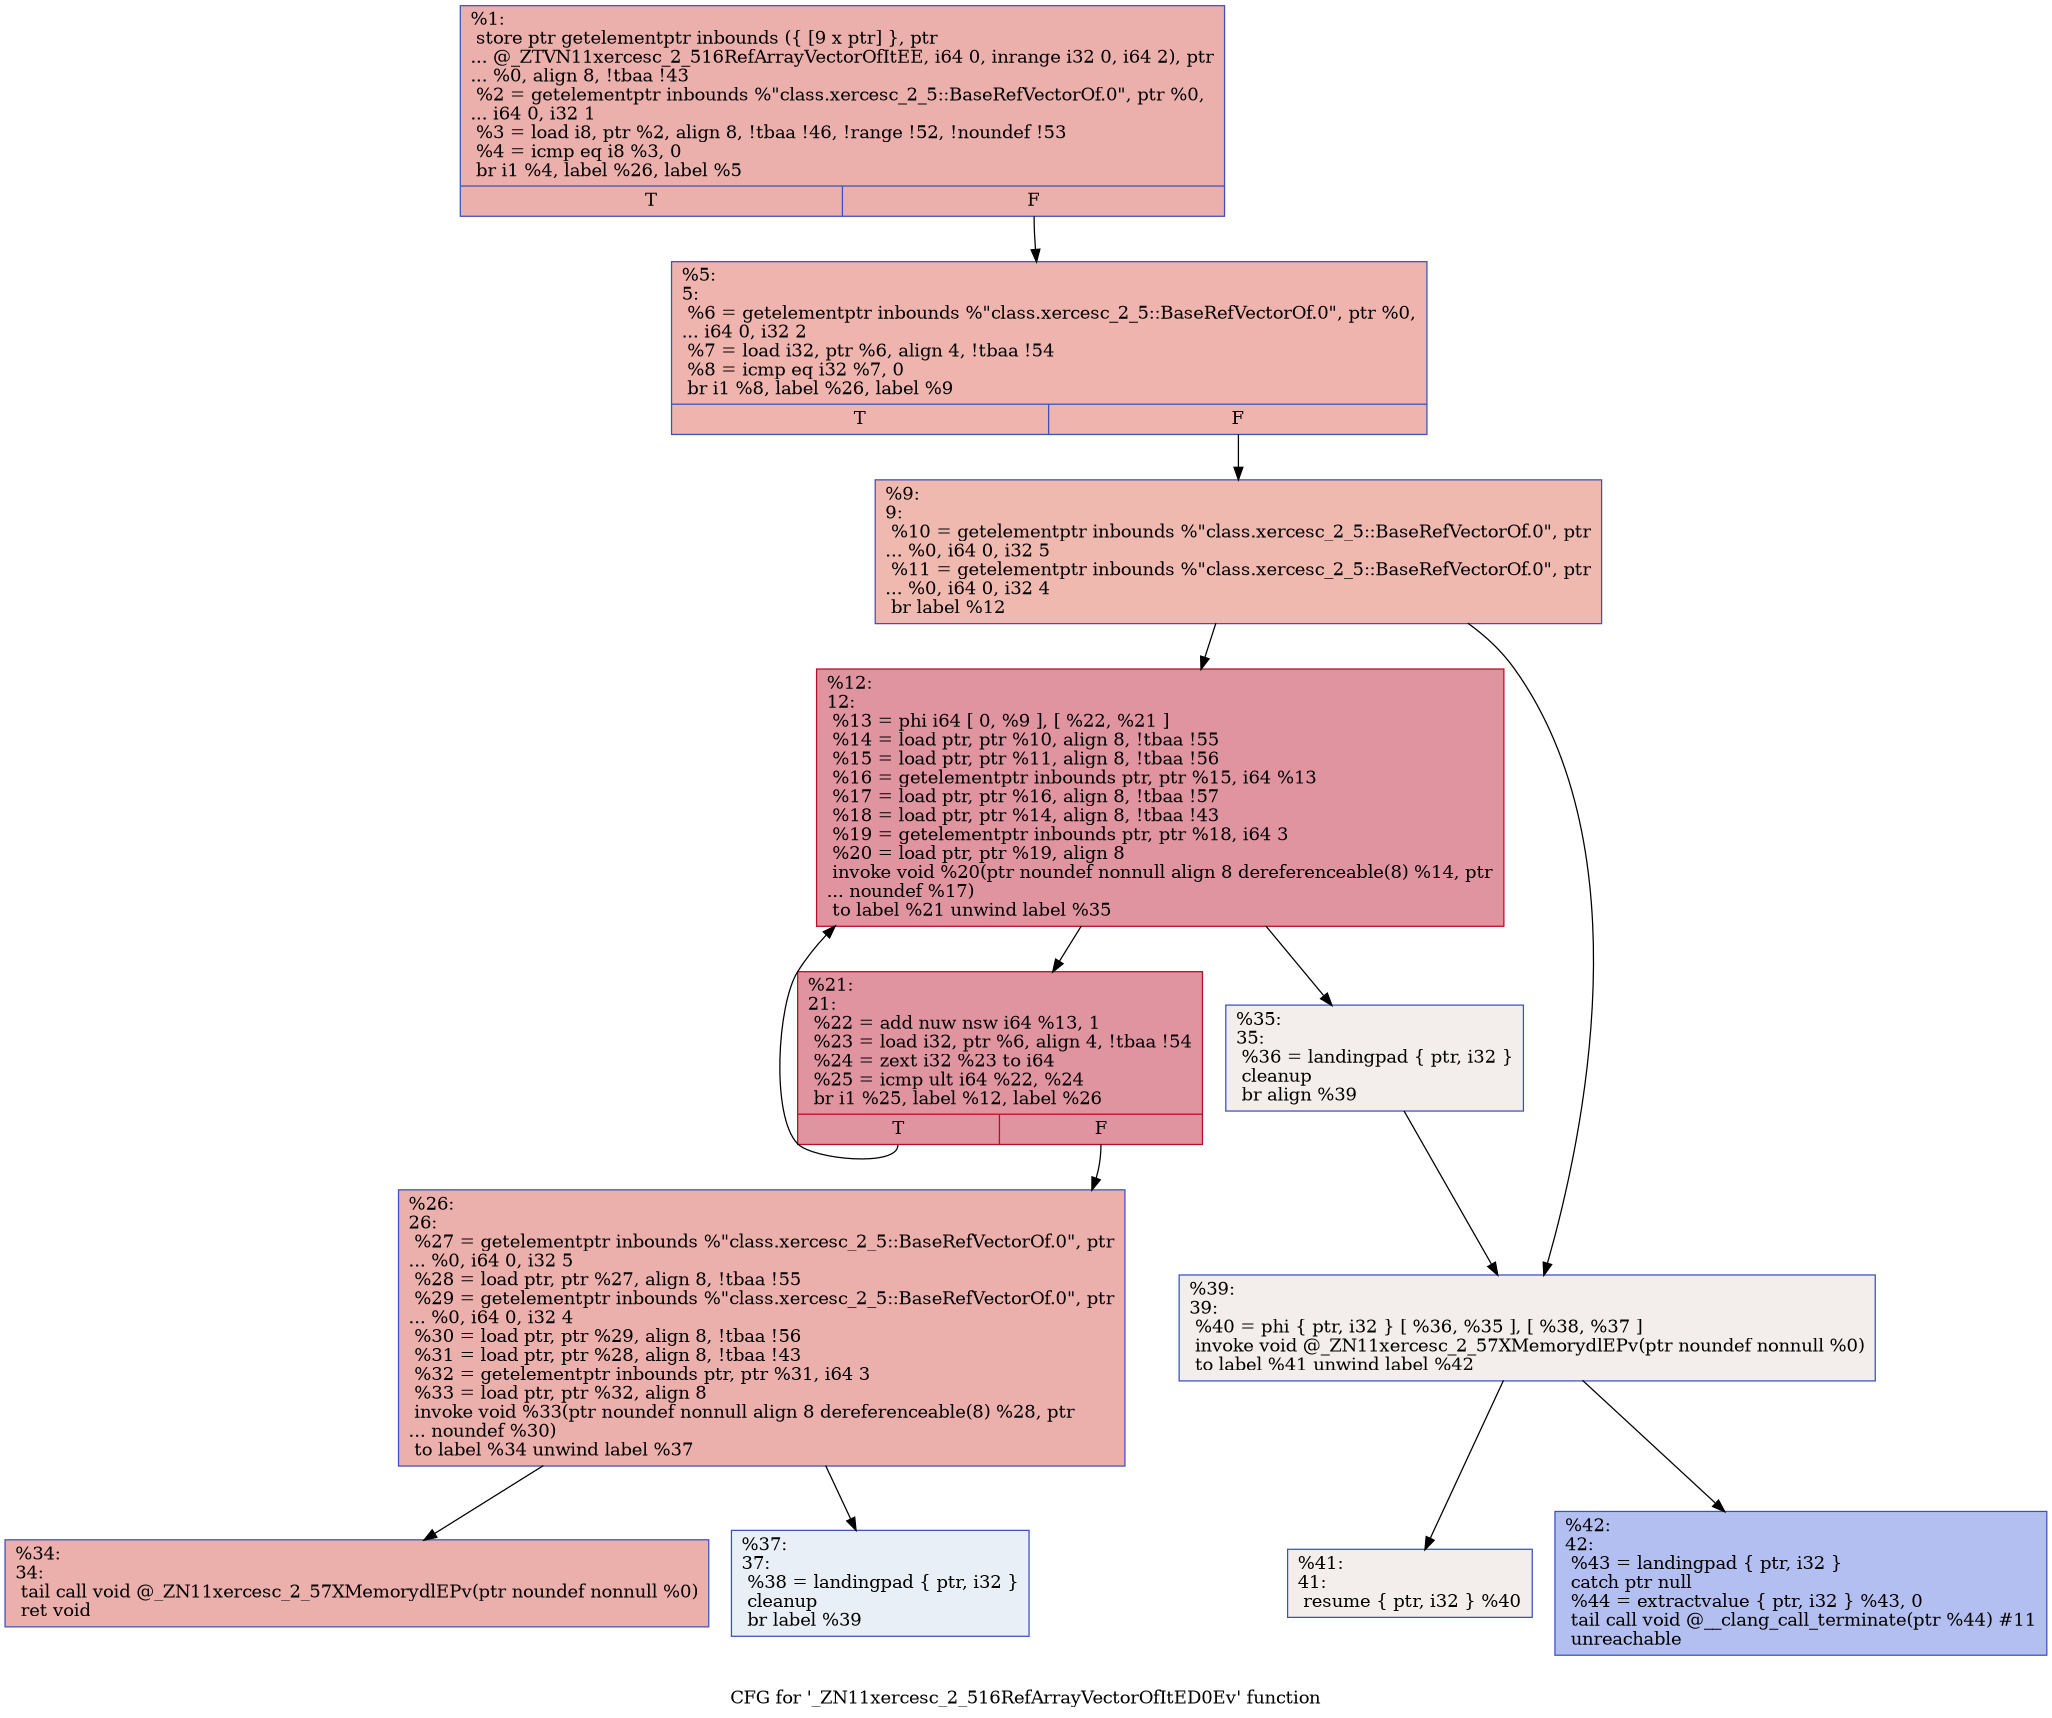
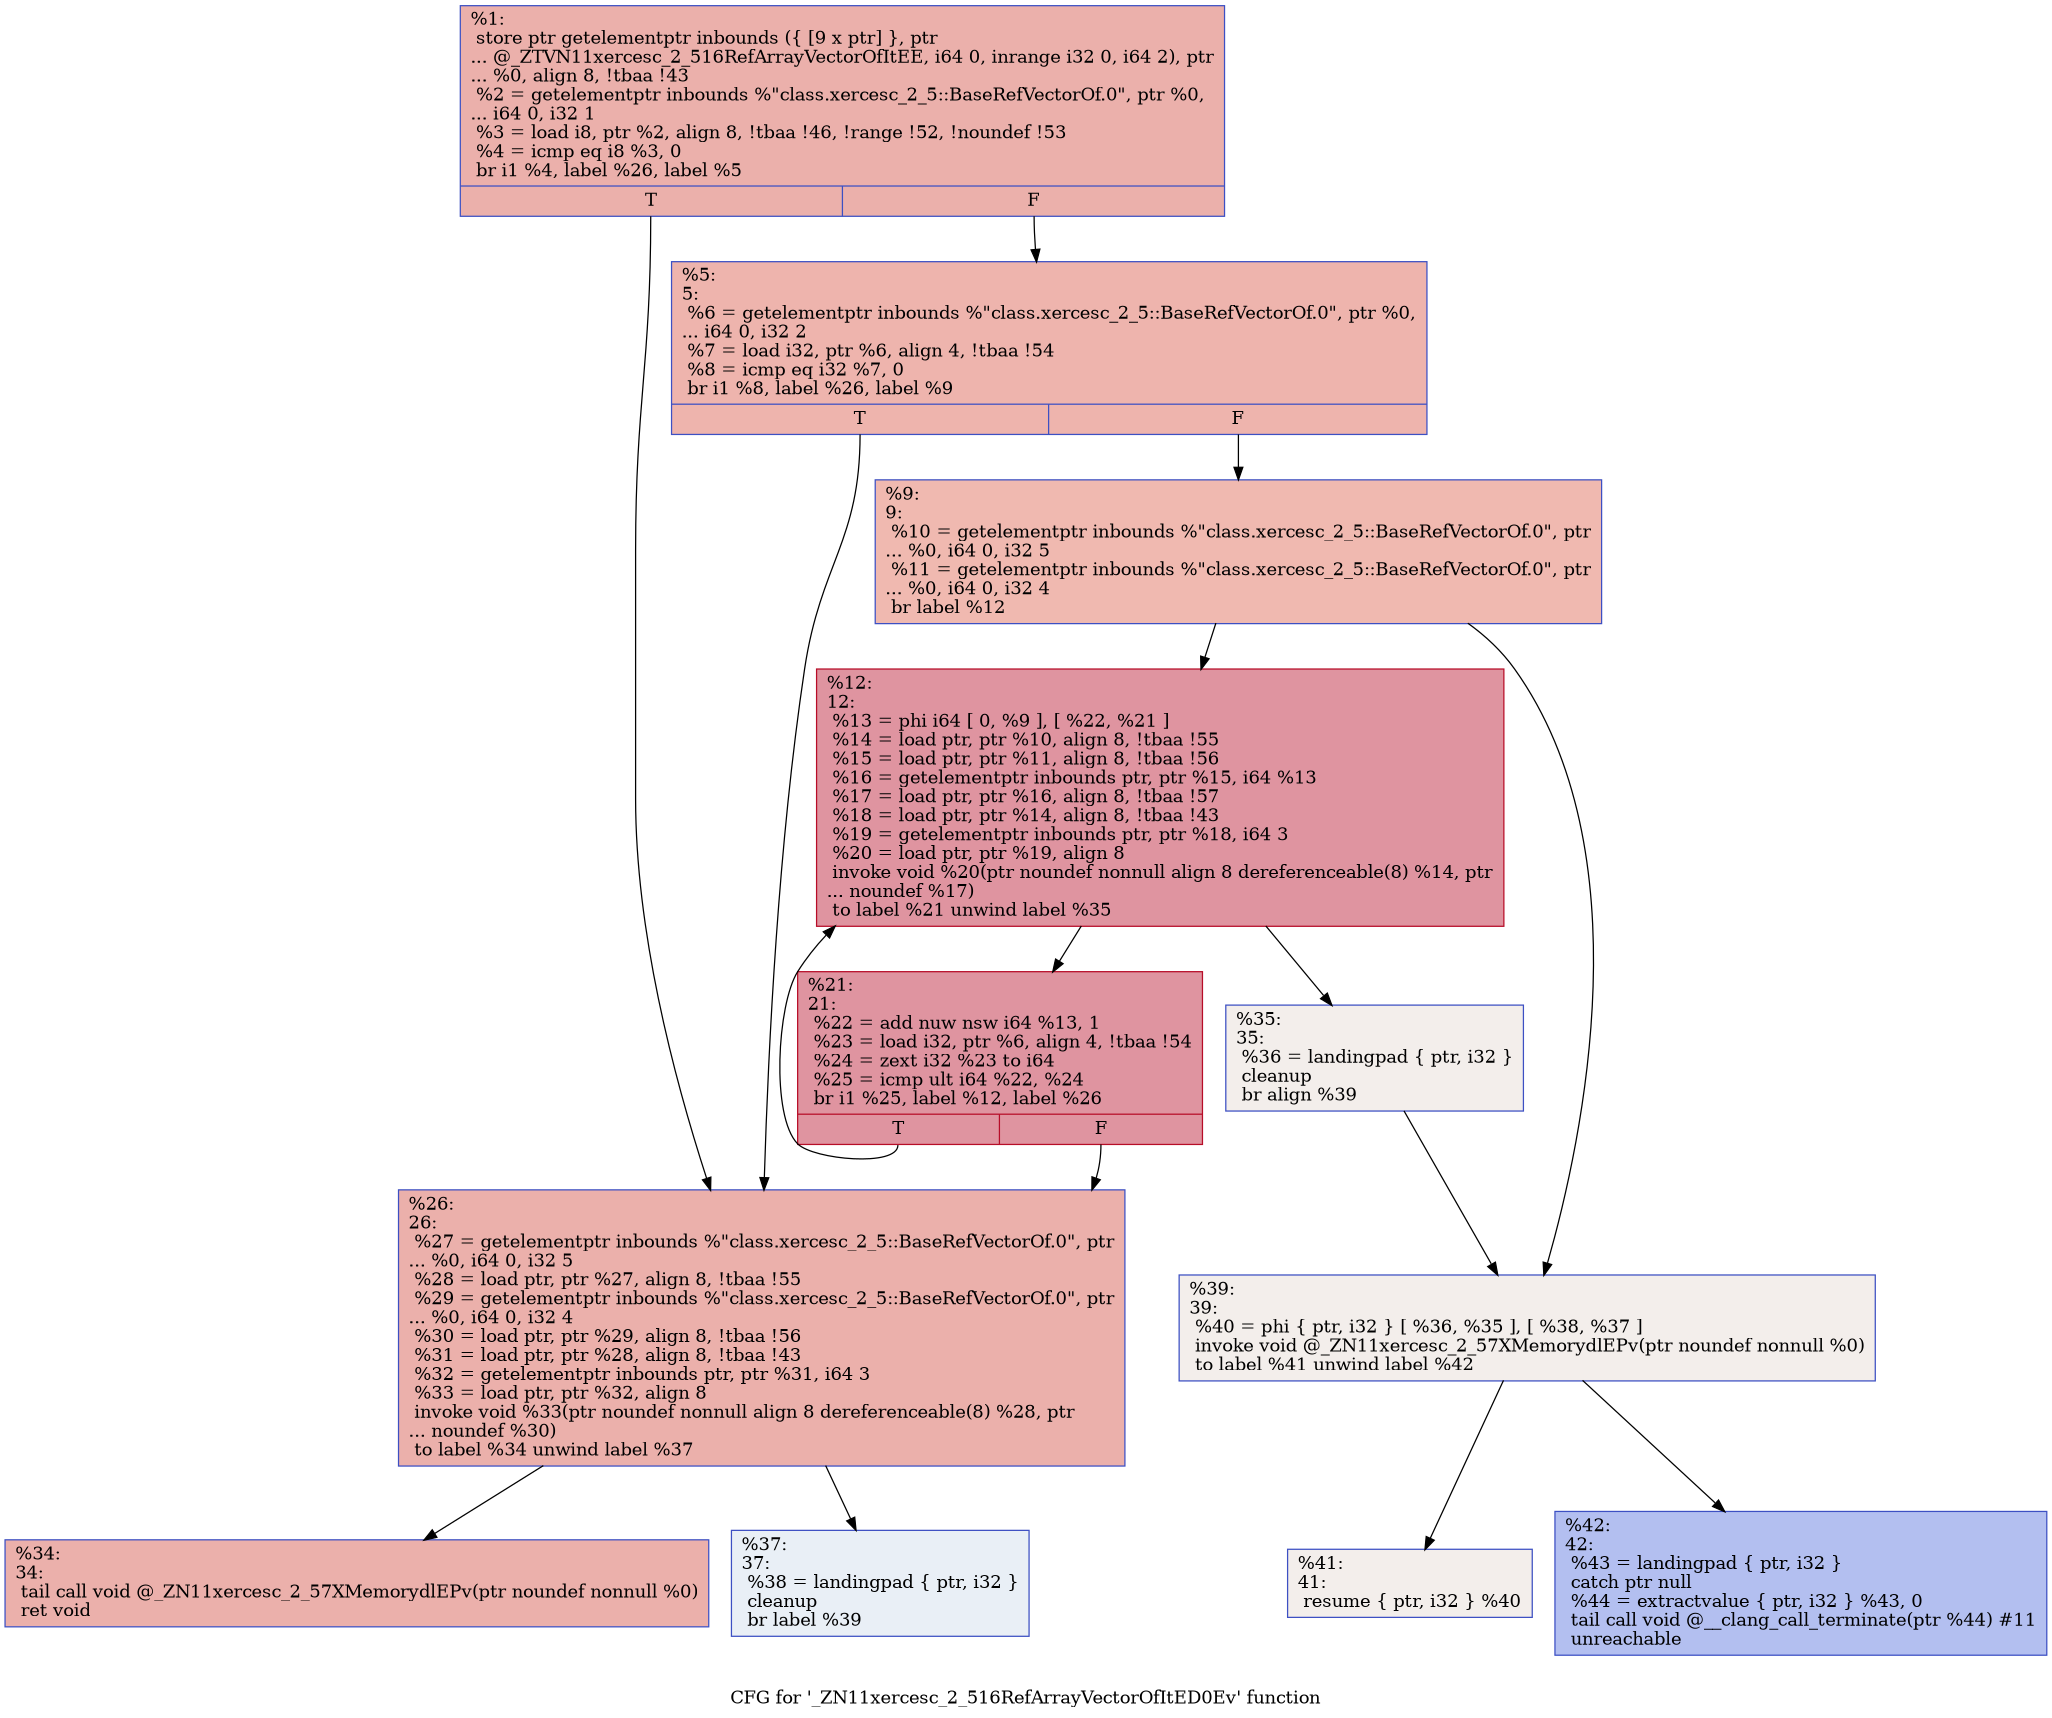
none -> (636, 701)
none -> (788, 802)
